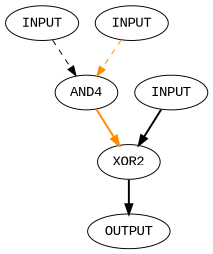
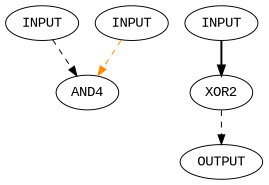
(105, 123) -> none
(129, 192) -> (221, 123)
